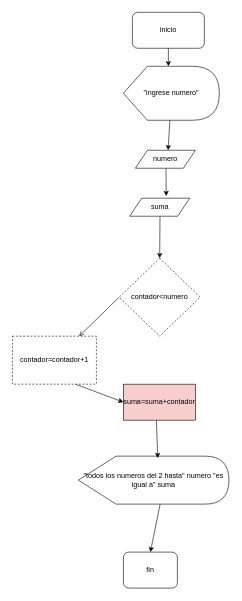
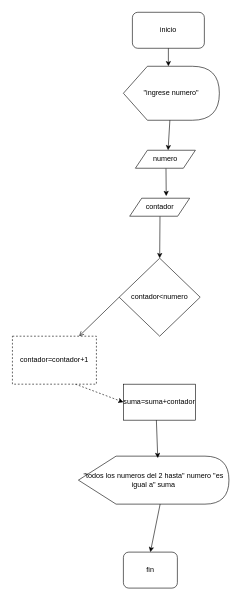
(160, 207) -> (160, 207)
(160, 297) -> (160, 297)
(98, 393) -> (98, 393)
(159, 402) -> (159, 402)
